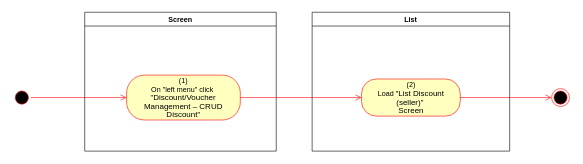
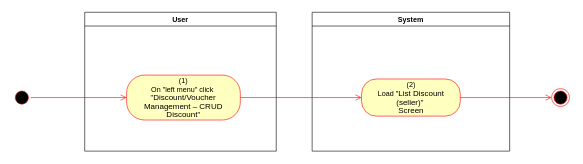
(180, 20) -> (180, 20)
(411, 20) -> (411, 20)
